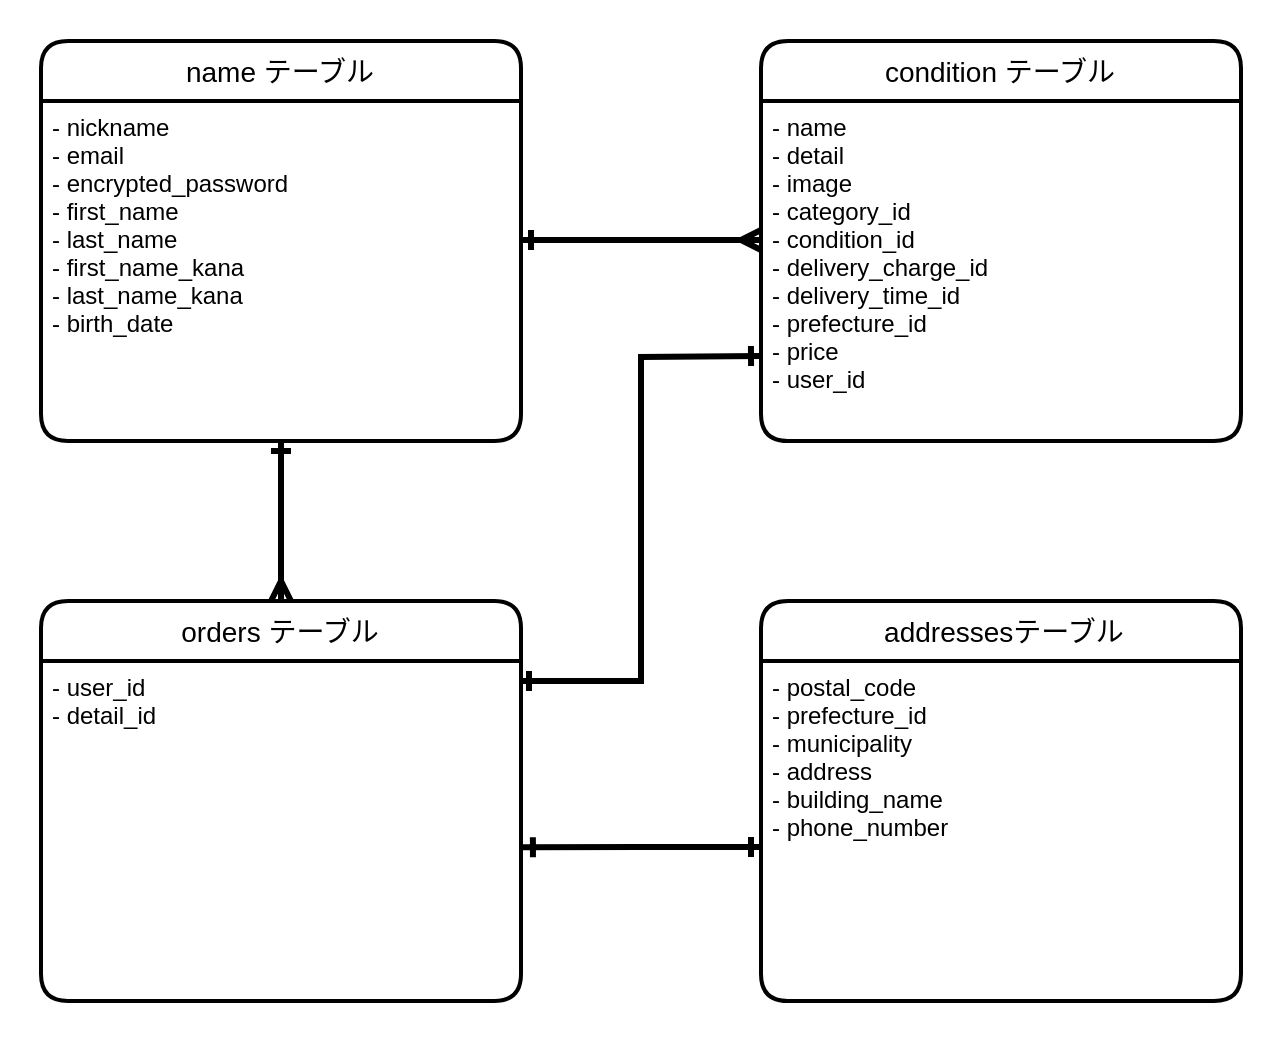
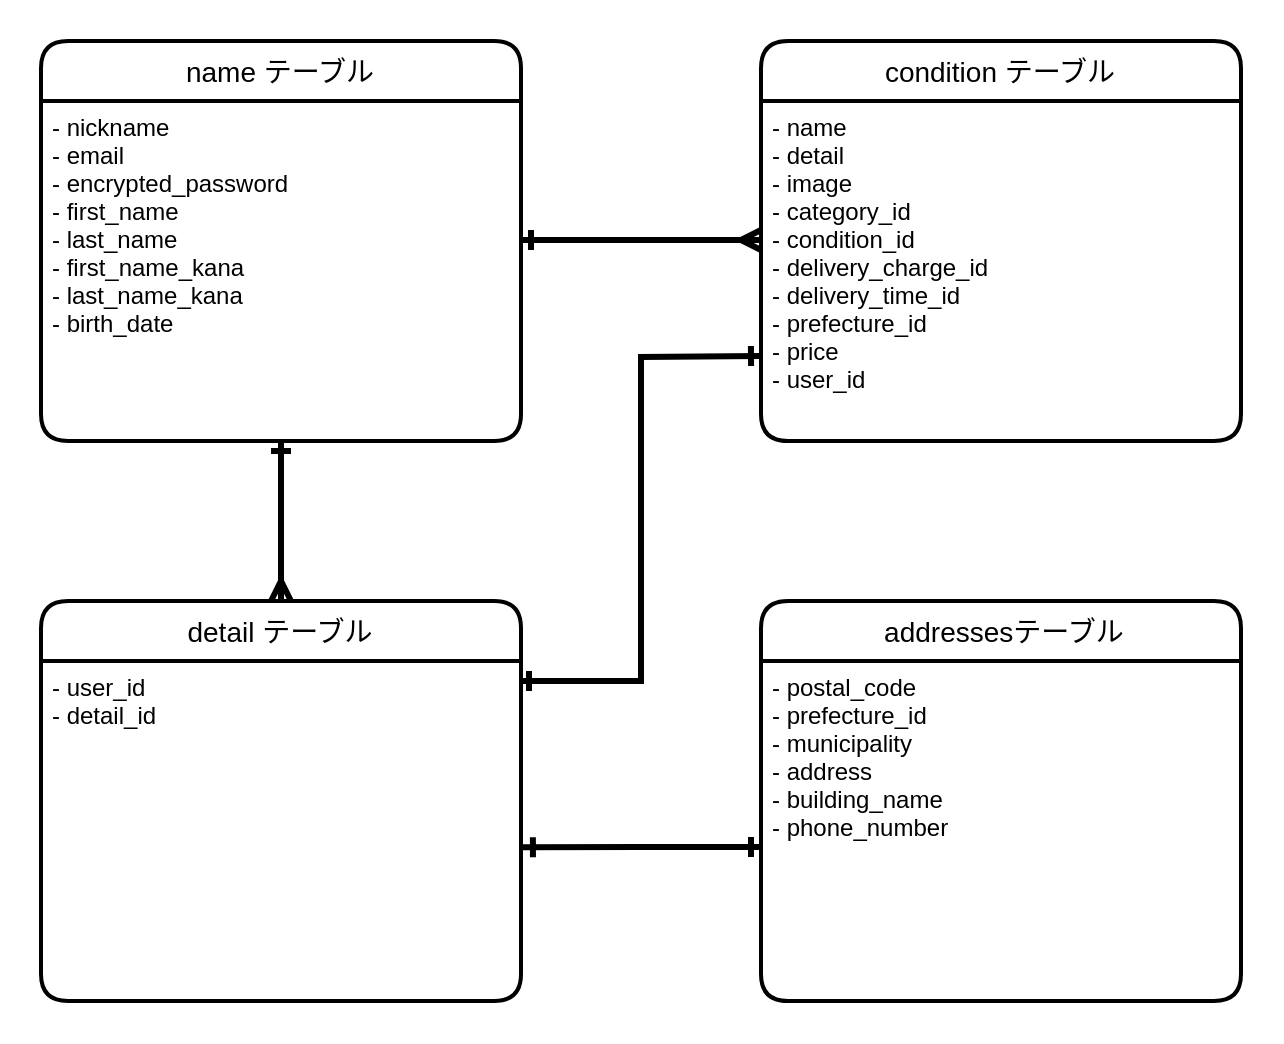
(280, 633) -> (280, 633)
